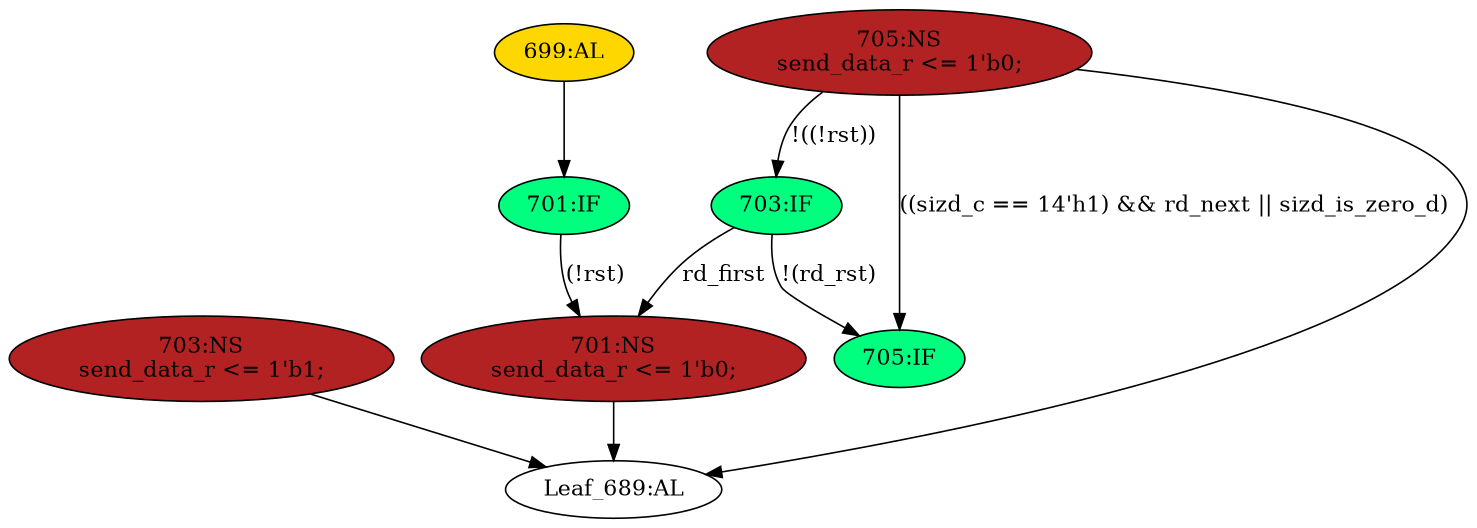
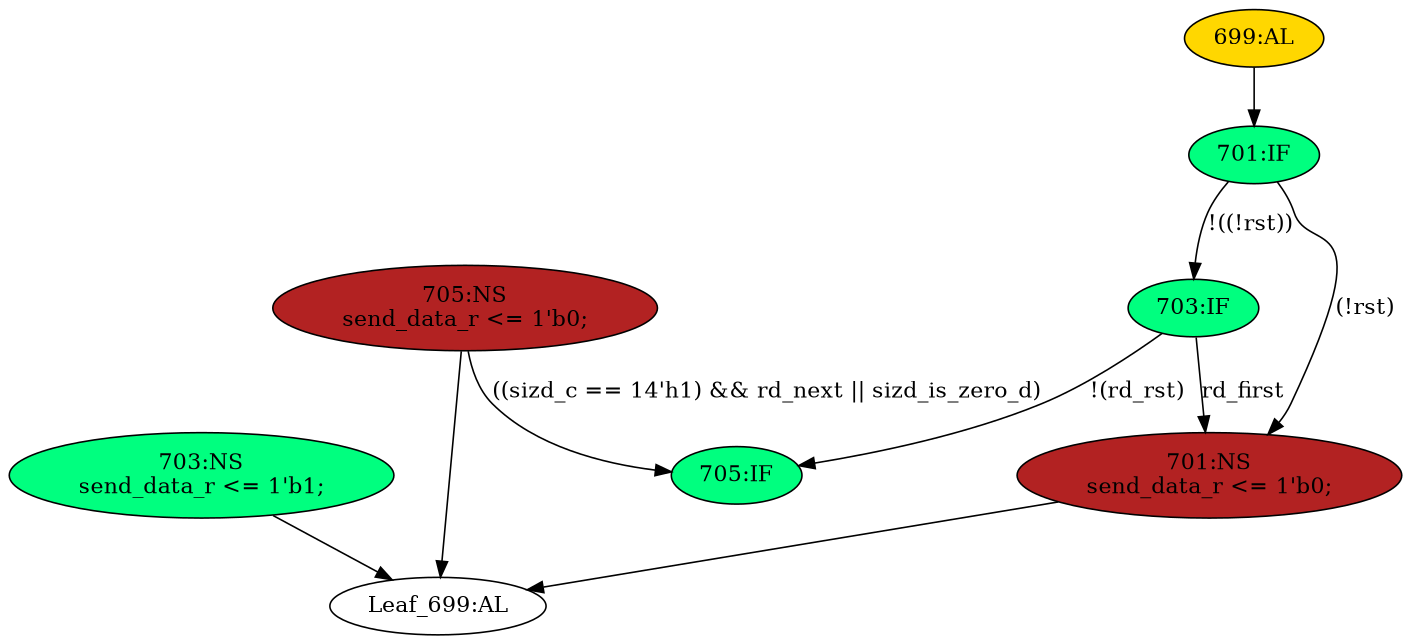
(793, 122) -> (1205, 220)
(202, 359) -> (202, 475)
(614, 490) -> (438, 606)
